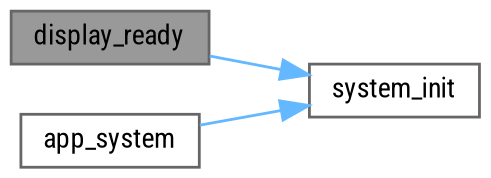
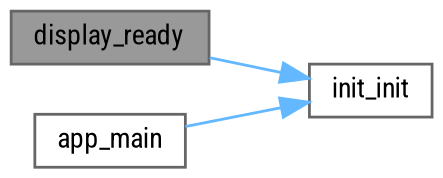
(394, 91) -> (371, 91)
(110, 141) -> (110, 141)
